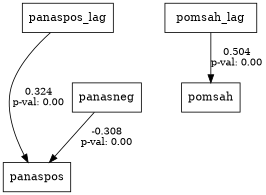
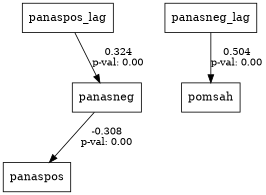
(211, 18) -> (211, 18)
(11, 89) -> (85, 54)
